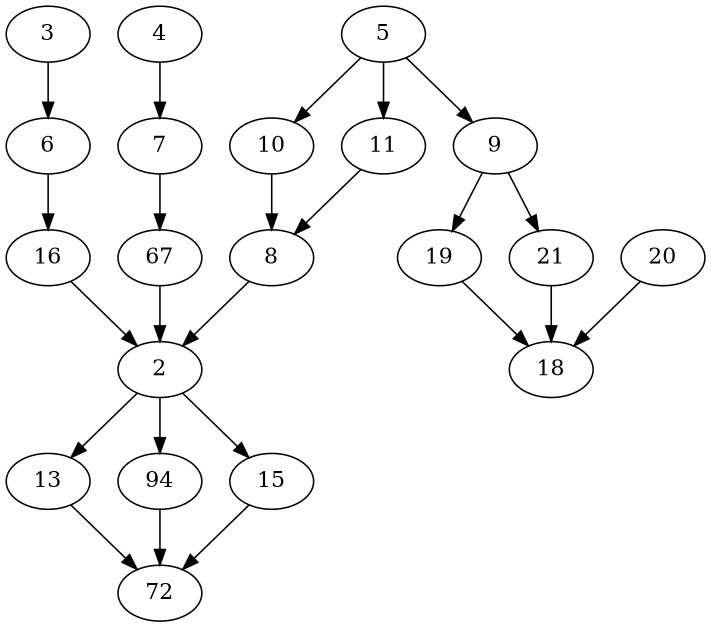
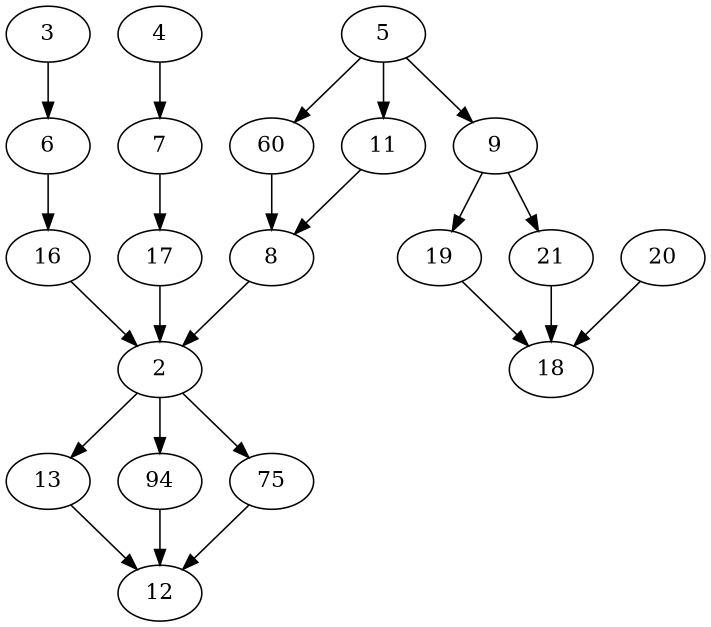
(272, 146) -> (272, 146)
(160, 258) -> (160, 258)
(272, 481) -> (272, 481)
(160, 593) -> (160, 593)
